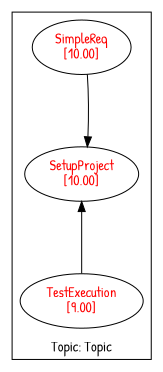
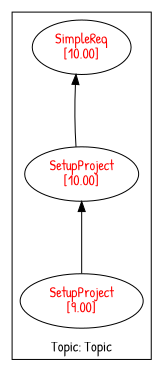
(88, 105) -> (75, 116)
(82, 301) -> (82, 301)
